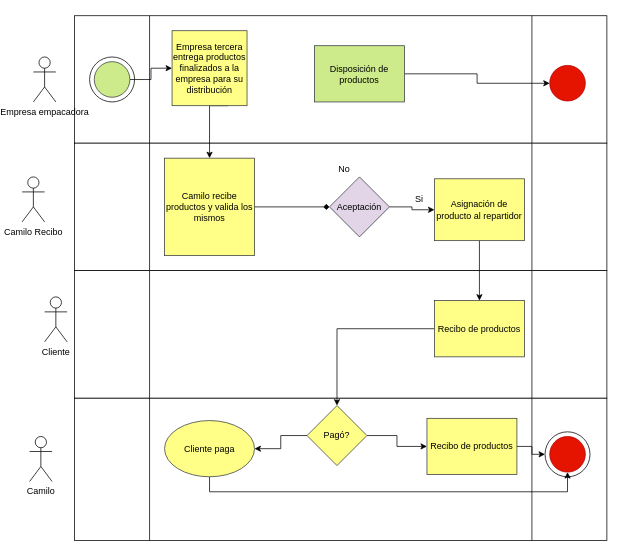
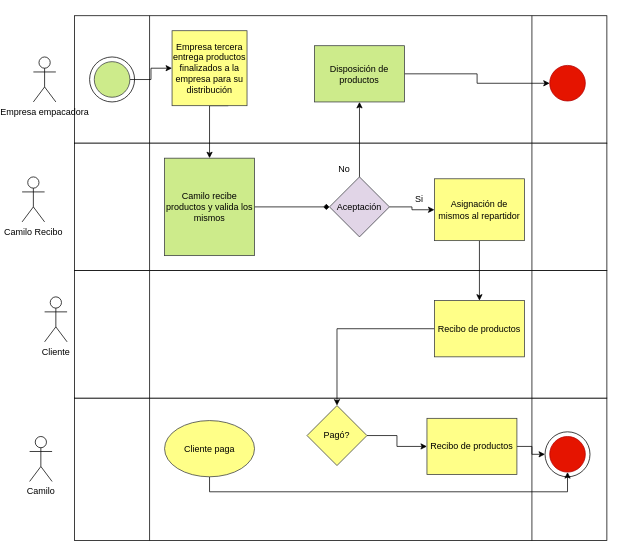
none -> (360, 142)
(210, 207) -> (210, 207)
(480, 210) -> (480, 210)
(281, 439) -> none
